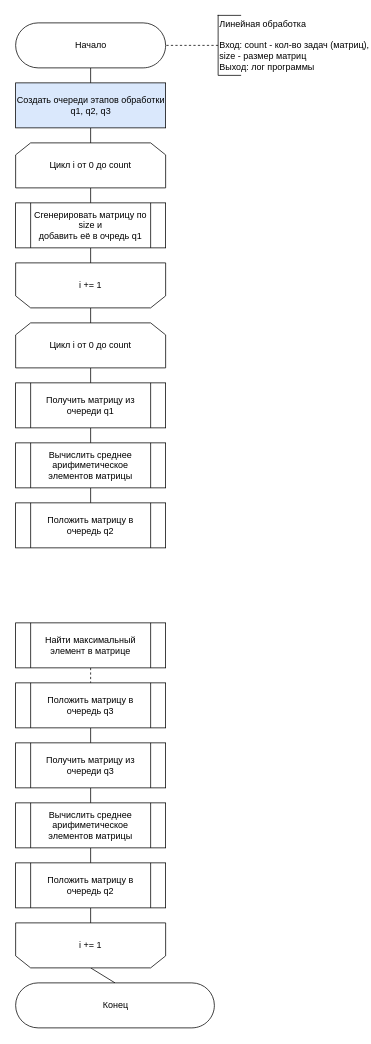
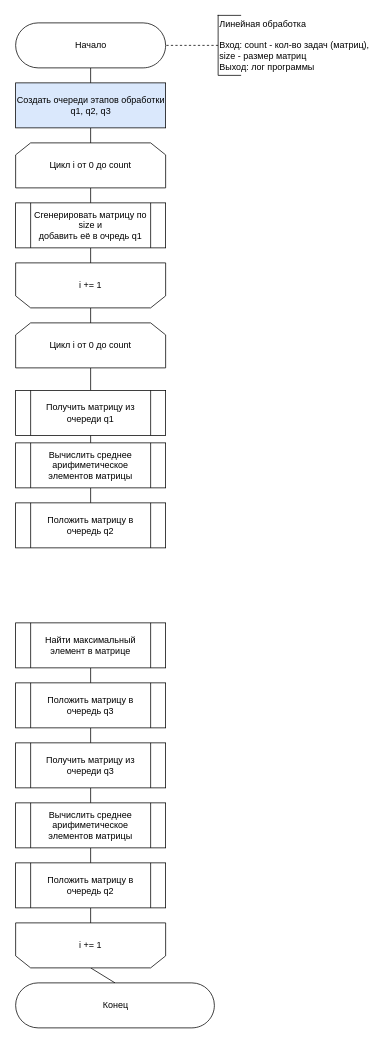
(90, 405) -> (90, 413)
(90, 675) -> (90, 675)
